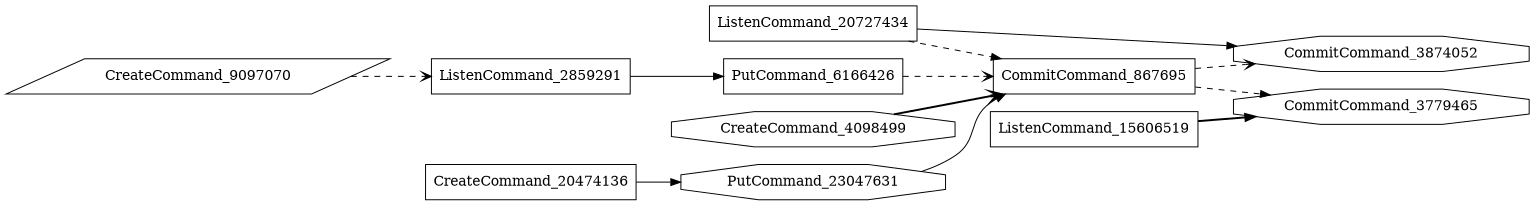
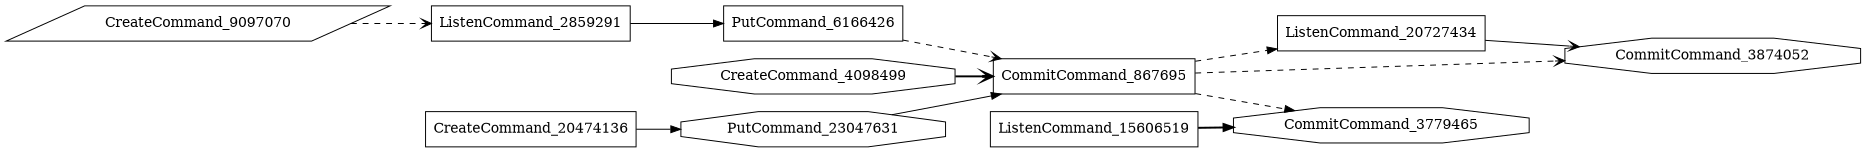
(1072, 37) -> (1527, 43)
(950, 49) -> (1231, 56)
